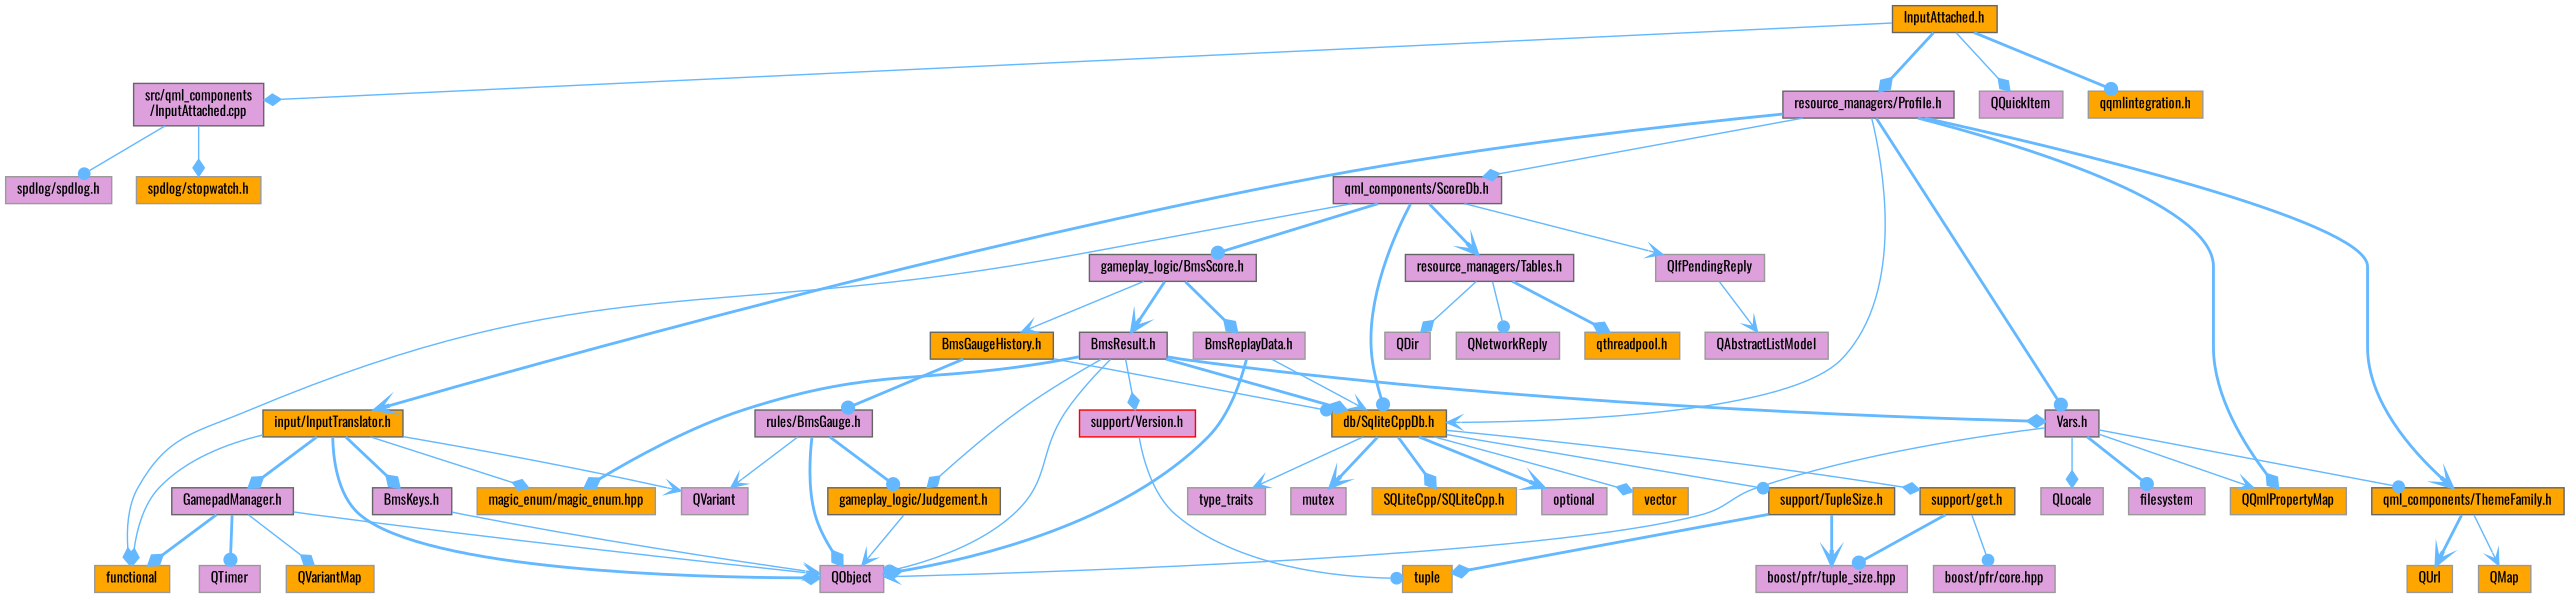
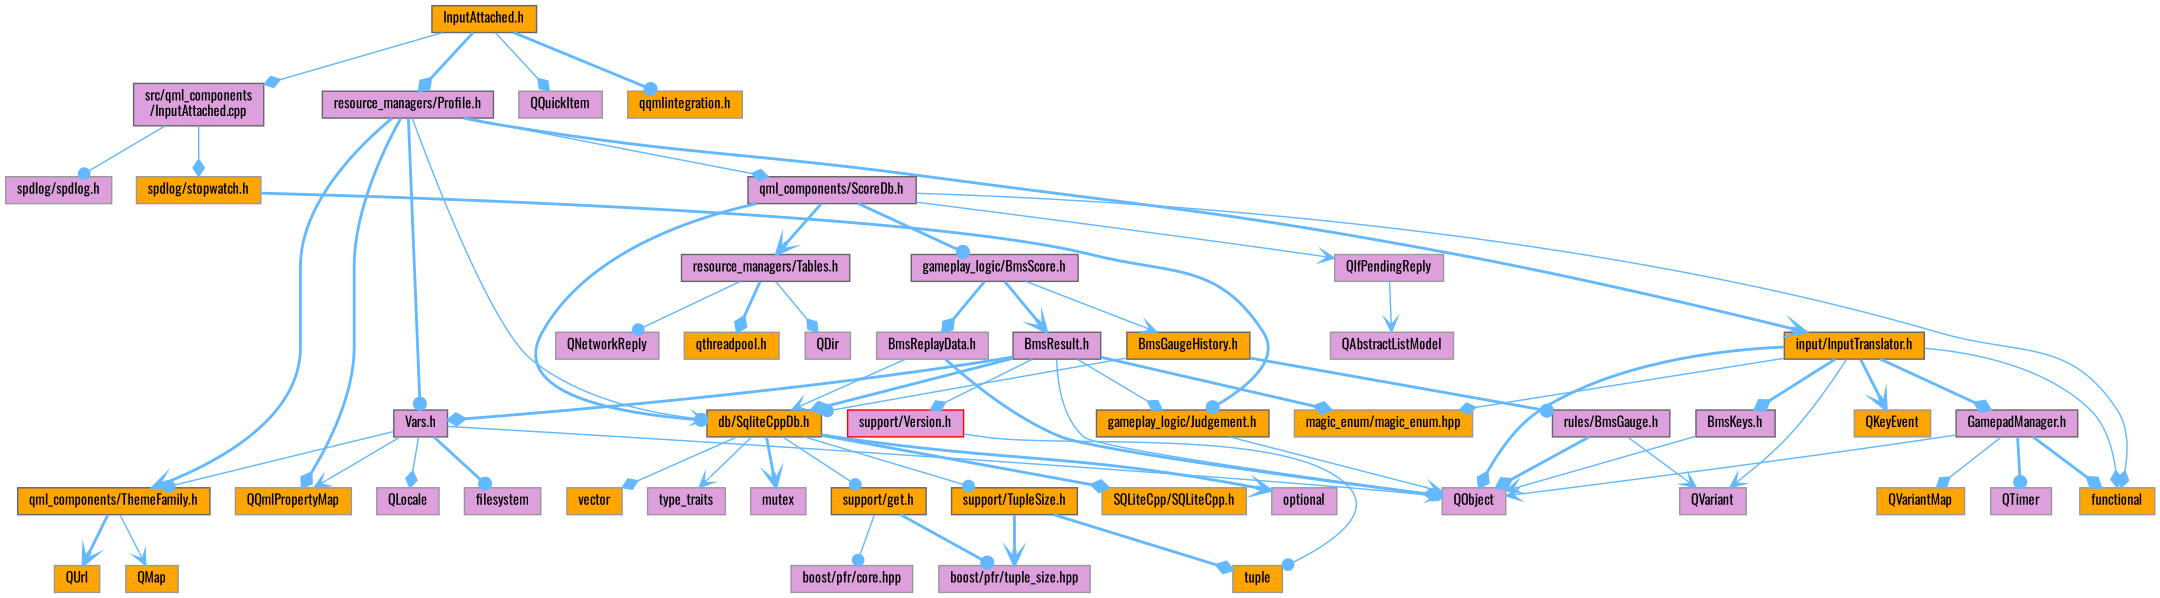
none -> (1892, 423)
(1675, 456) -> (816, 459)
(859, 459) -> (823, 220)
